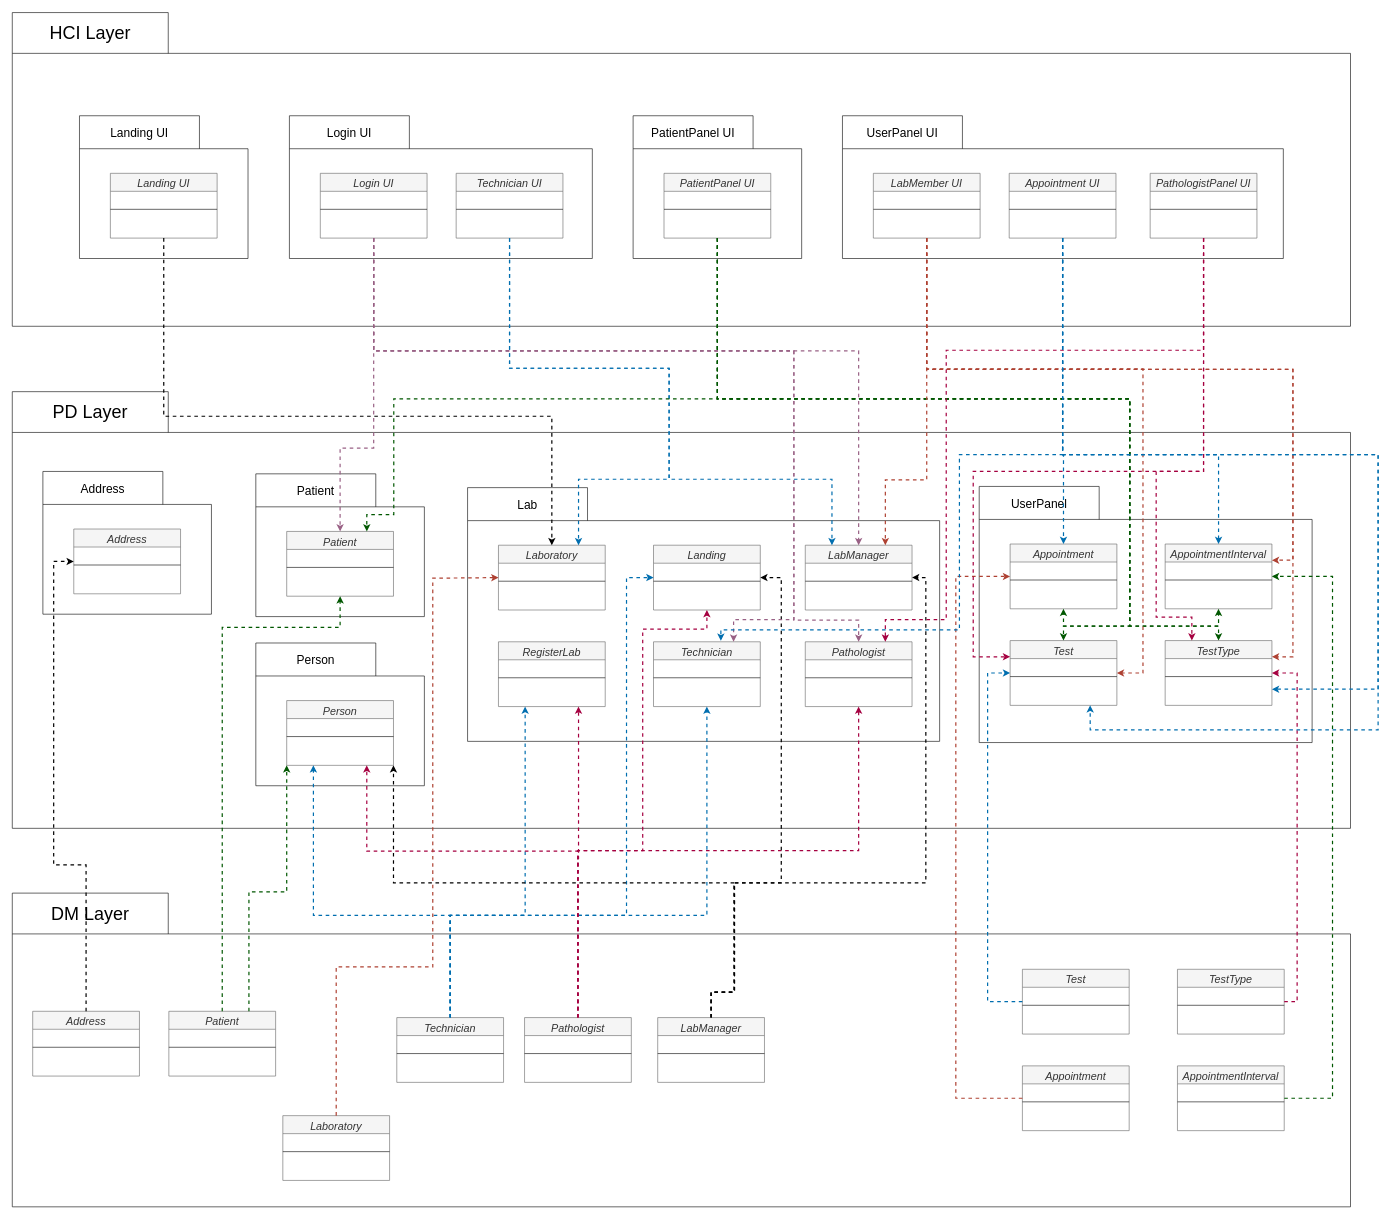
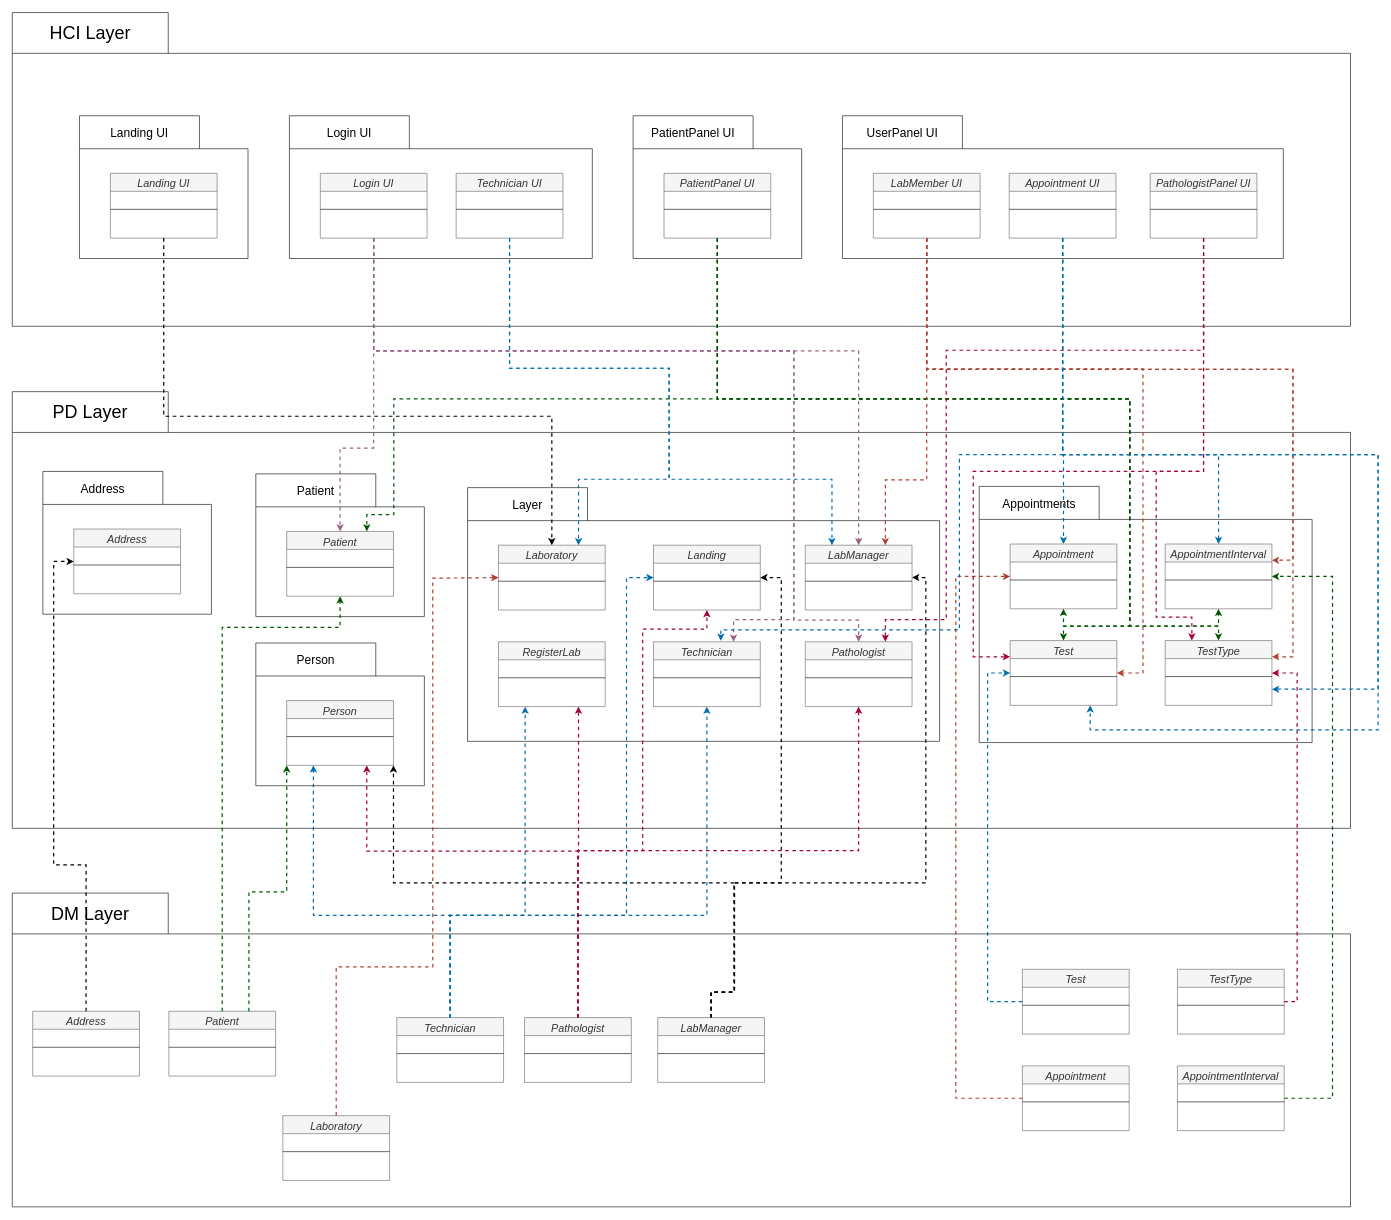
(1040, 503) -> (1040, 503)
(528, 504) -> (528, 504)
